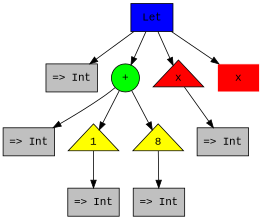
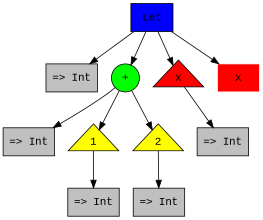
(158, 142) -> (158, 142)
